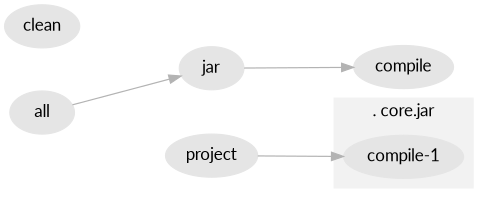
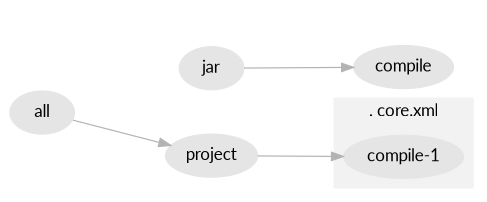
(42, 26) -> none
(121, 92) -> (116, 131)
(404, 112) -> (404, 112)
